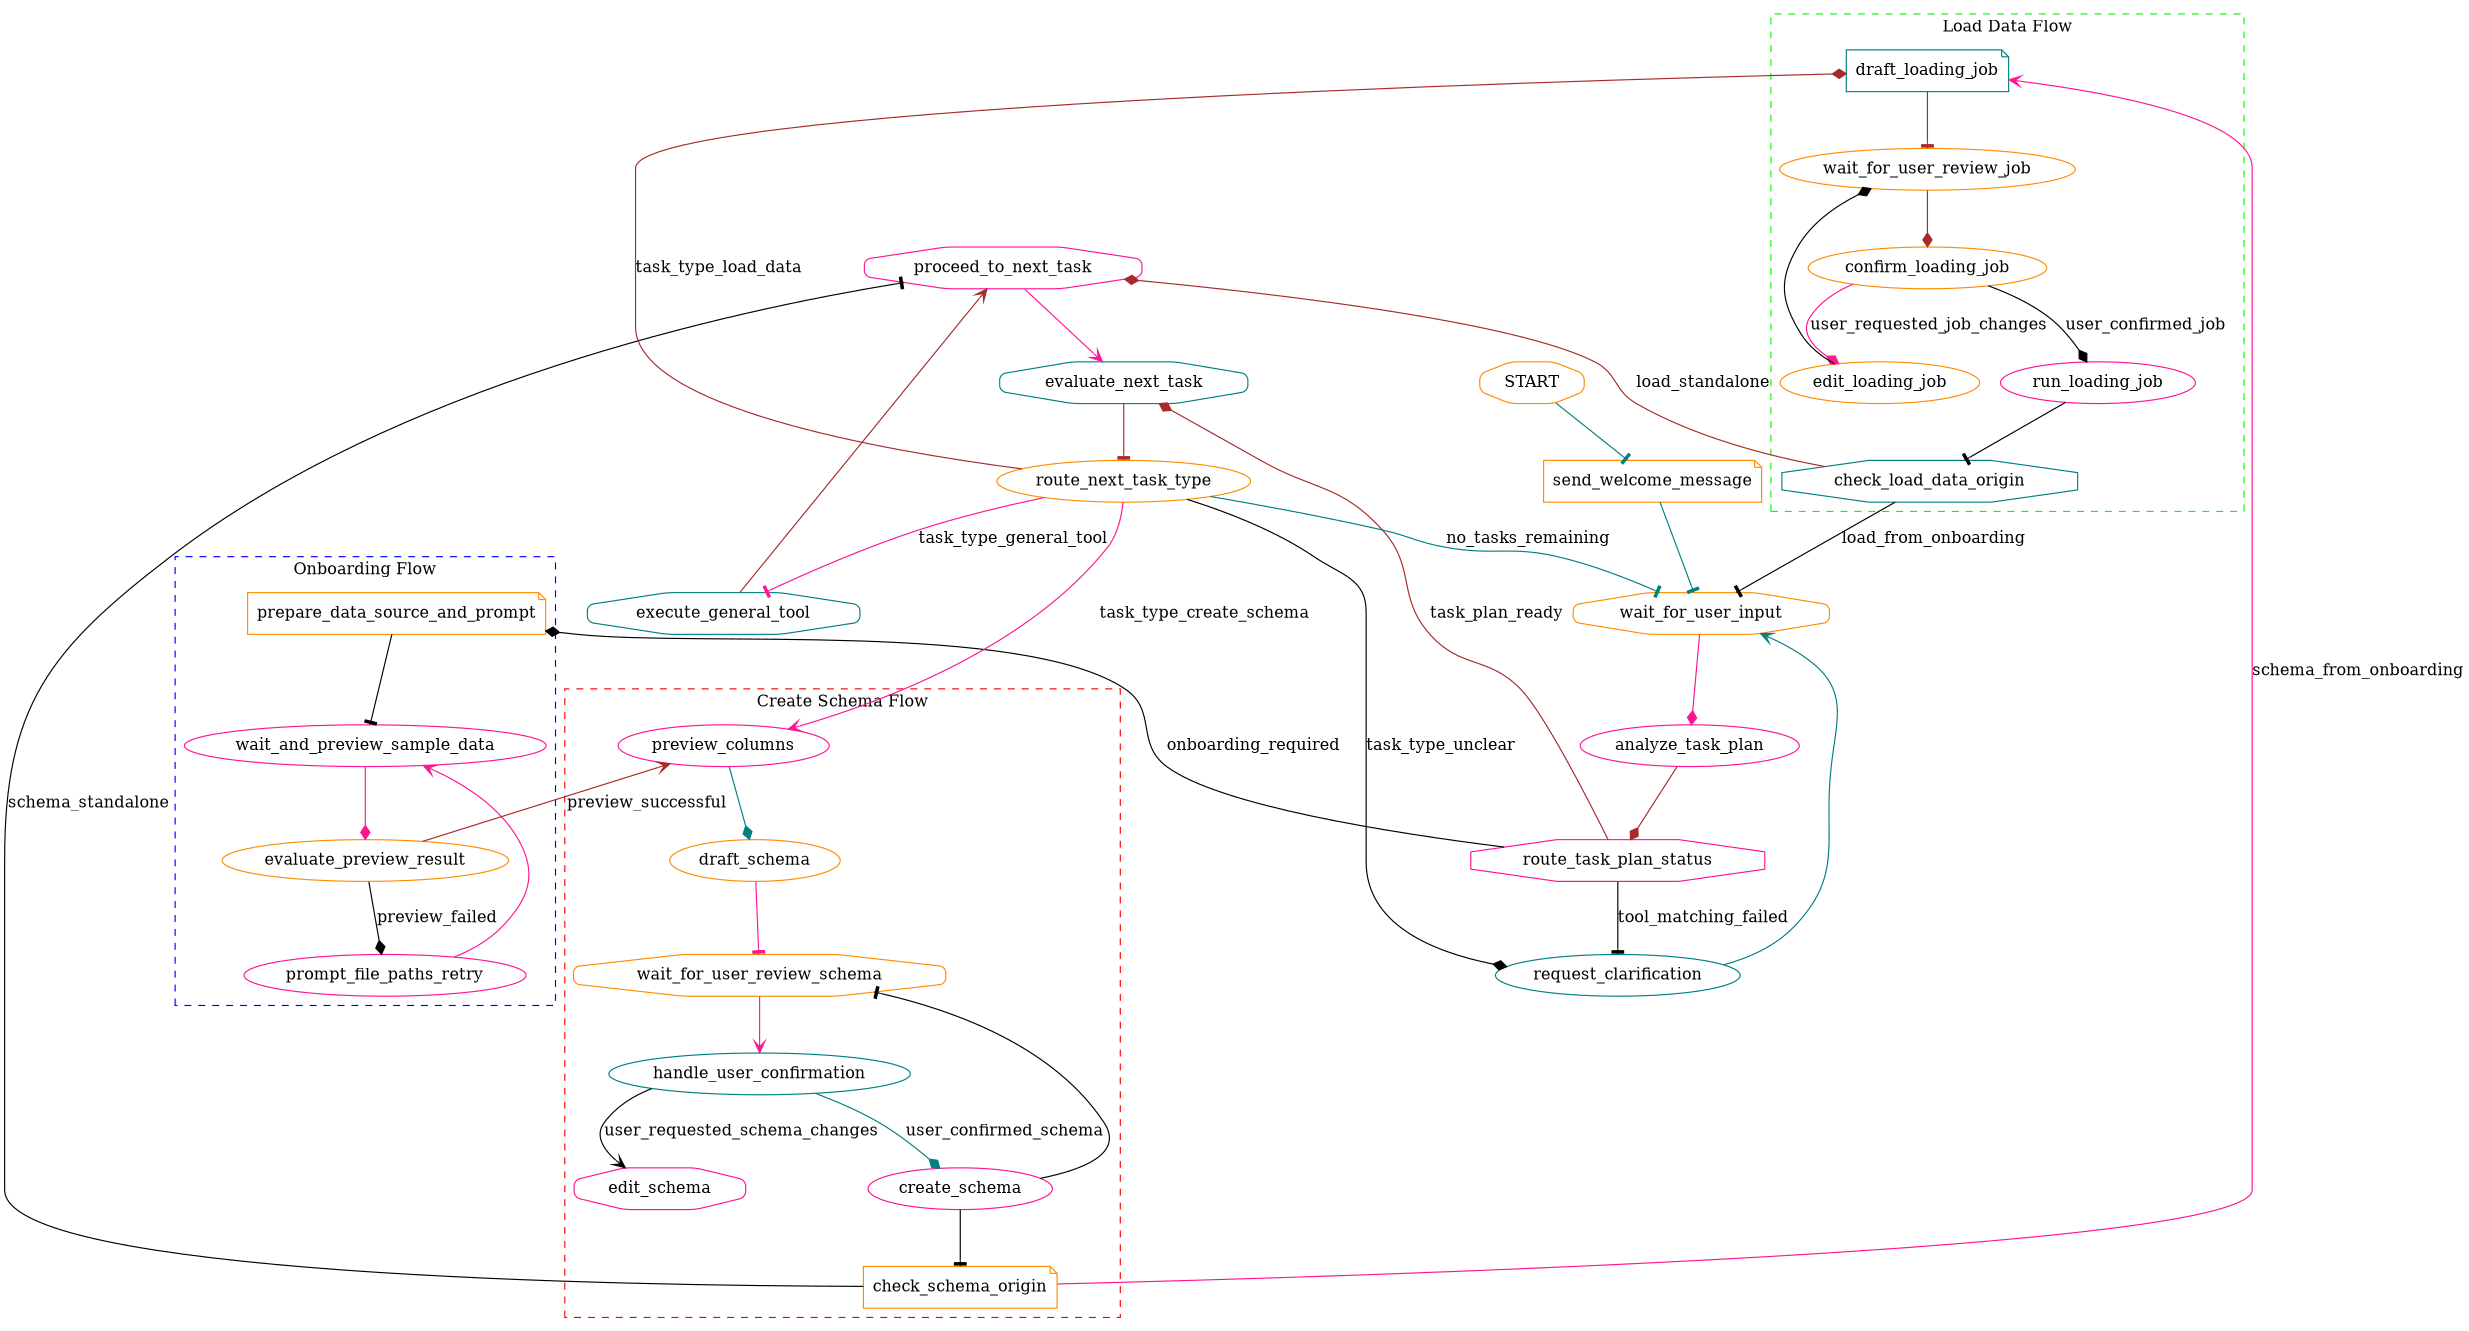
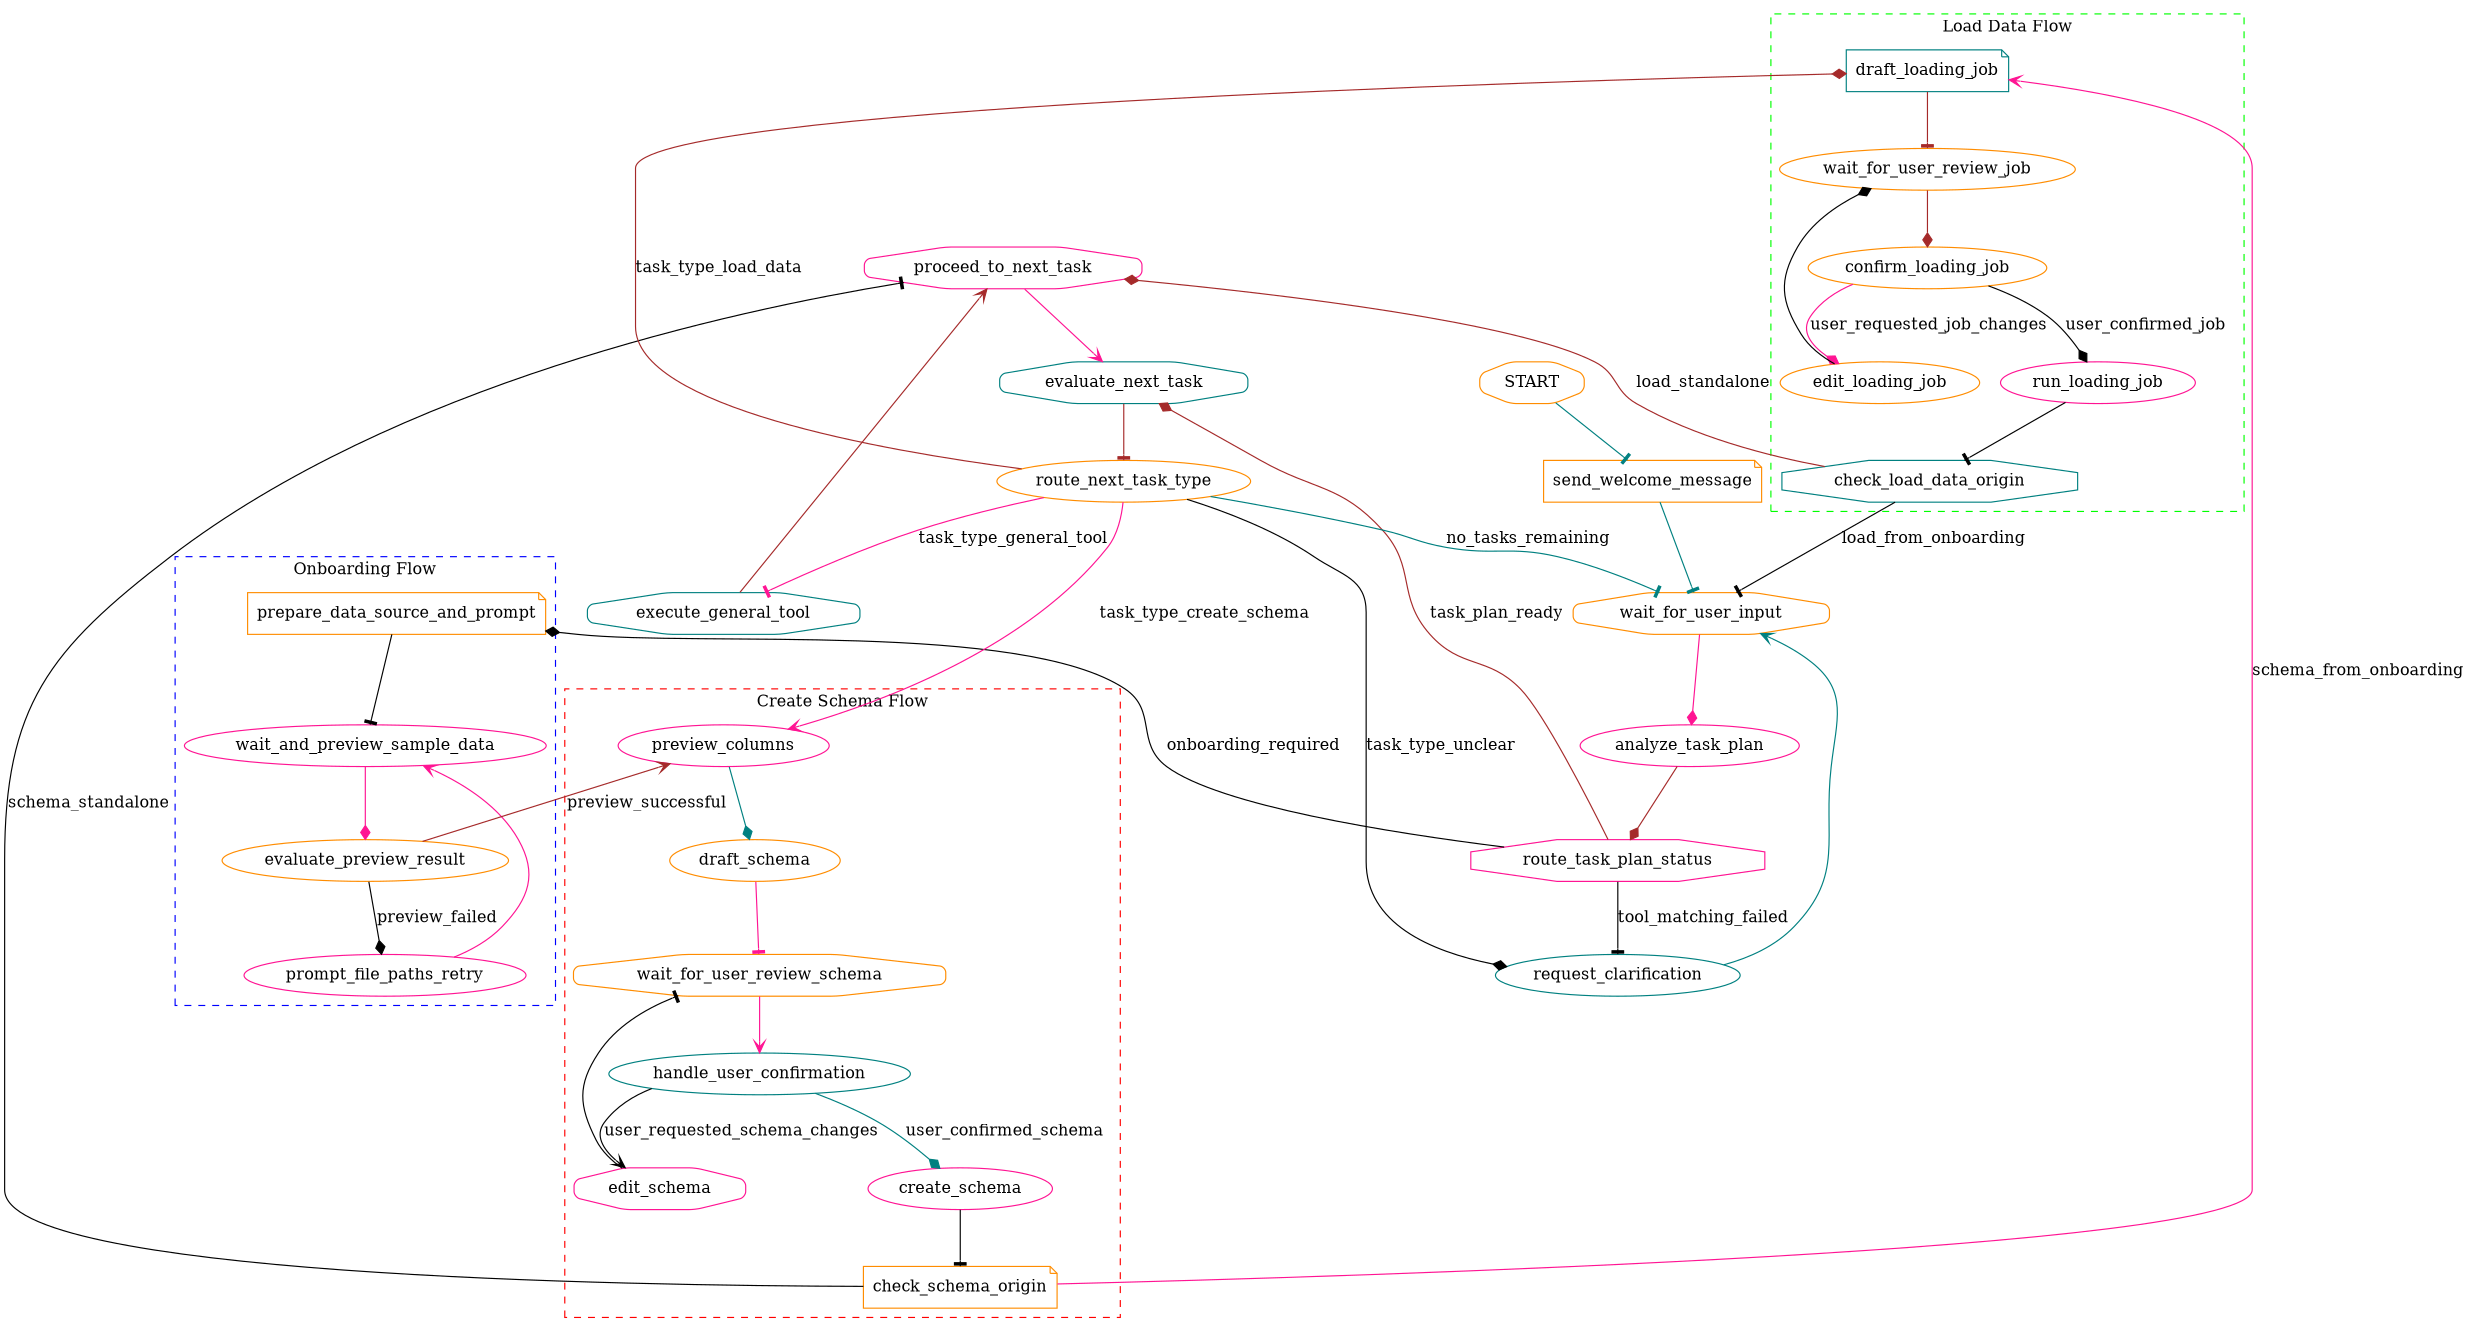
(1047, 1065) -> (589, 1070)
